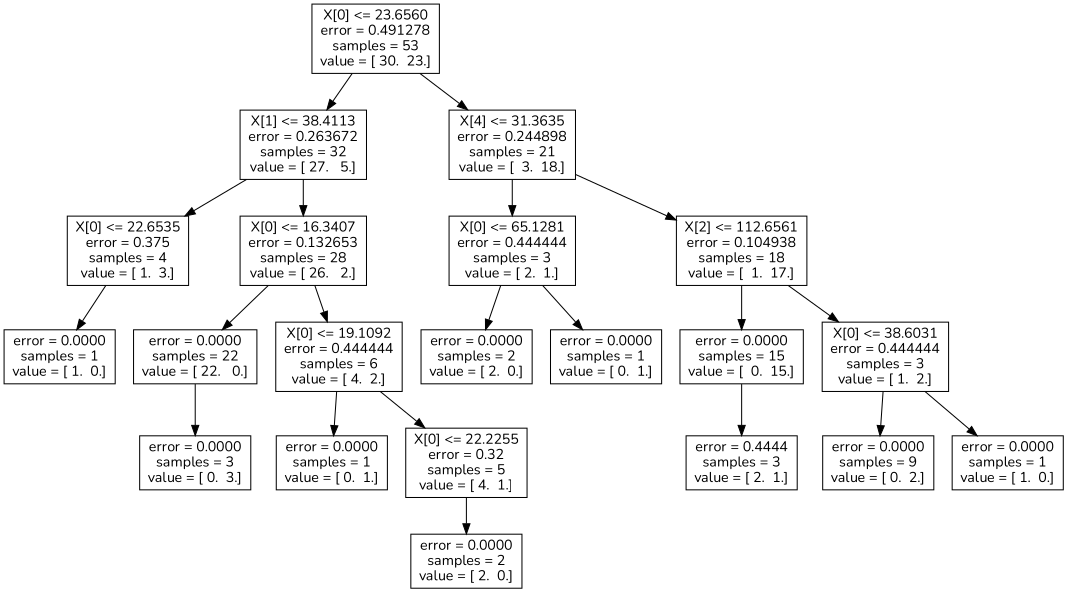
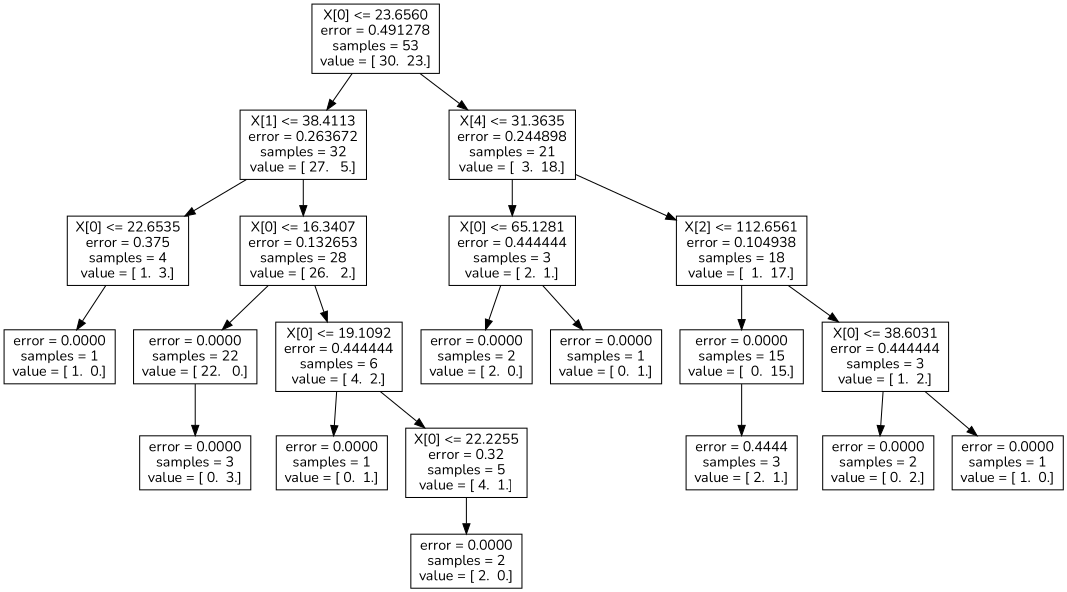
(878, 463) -> (878, 463)
